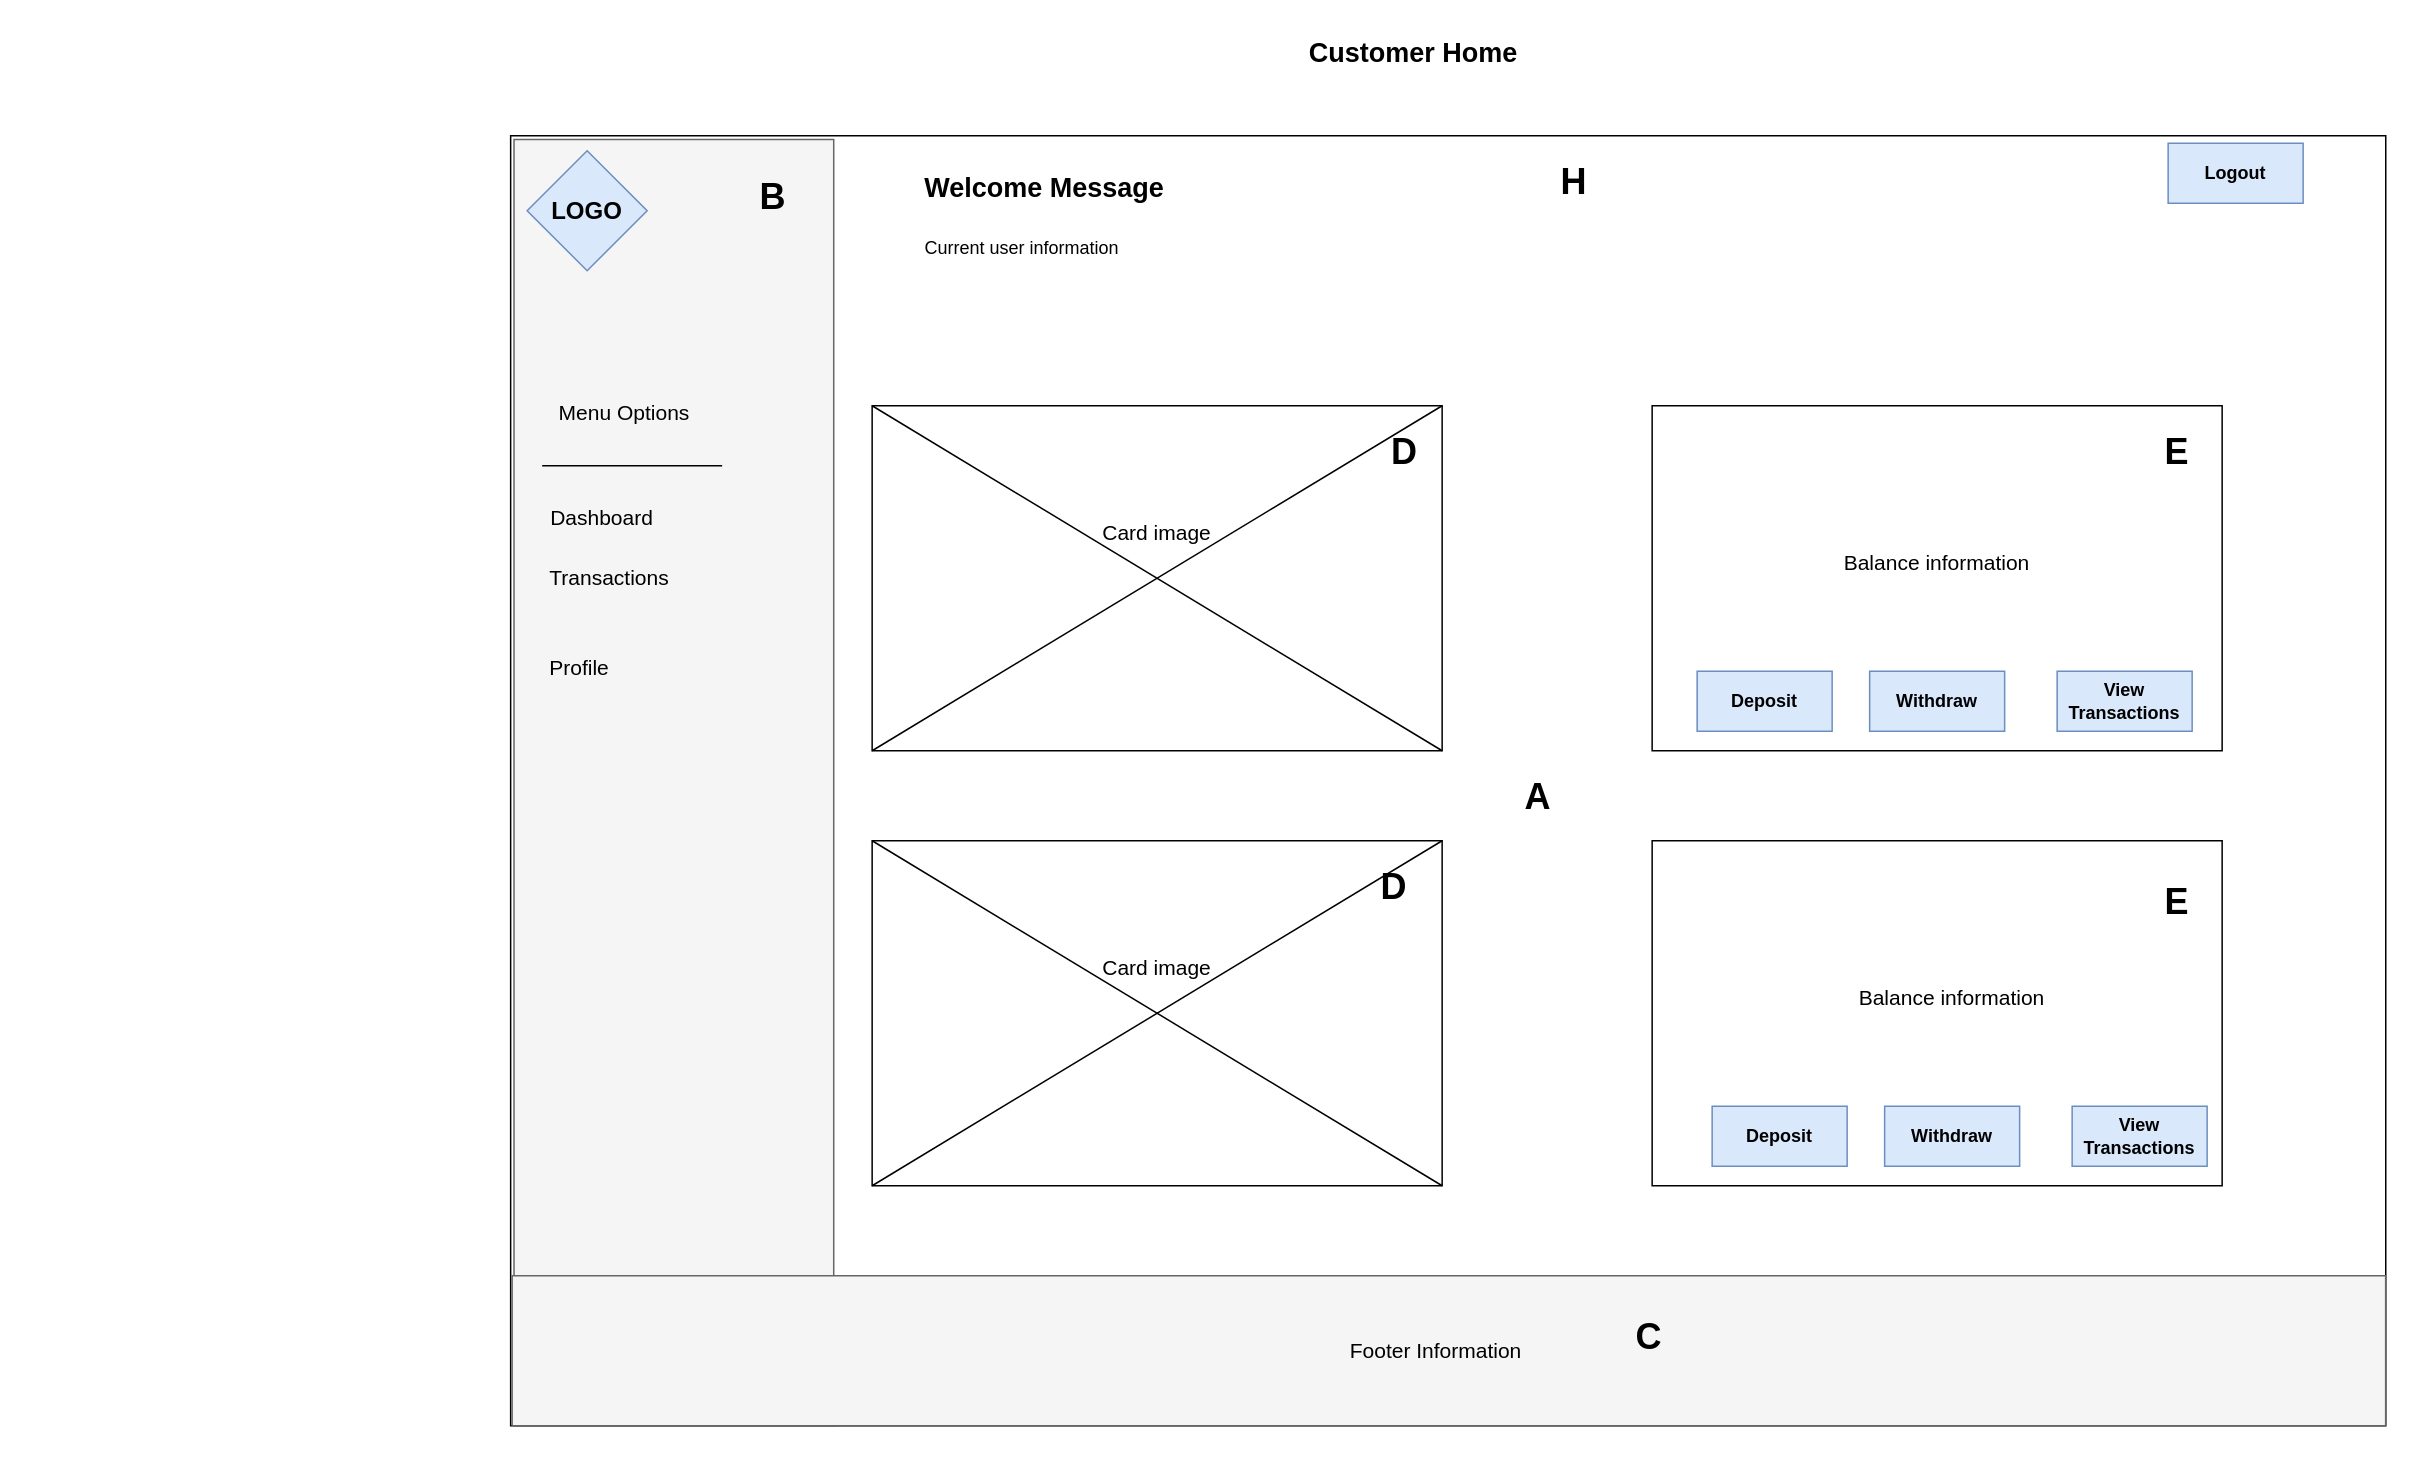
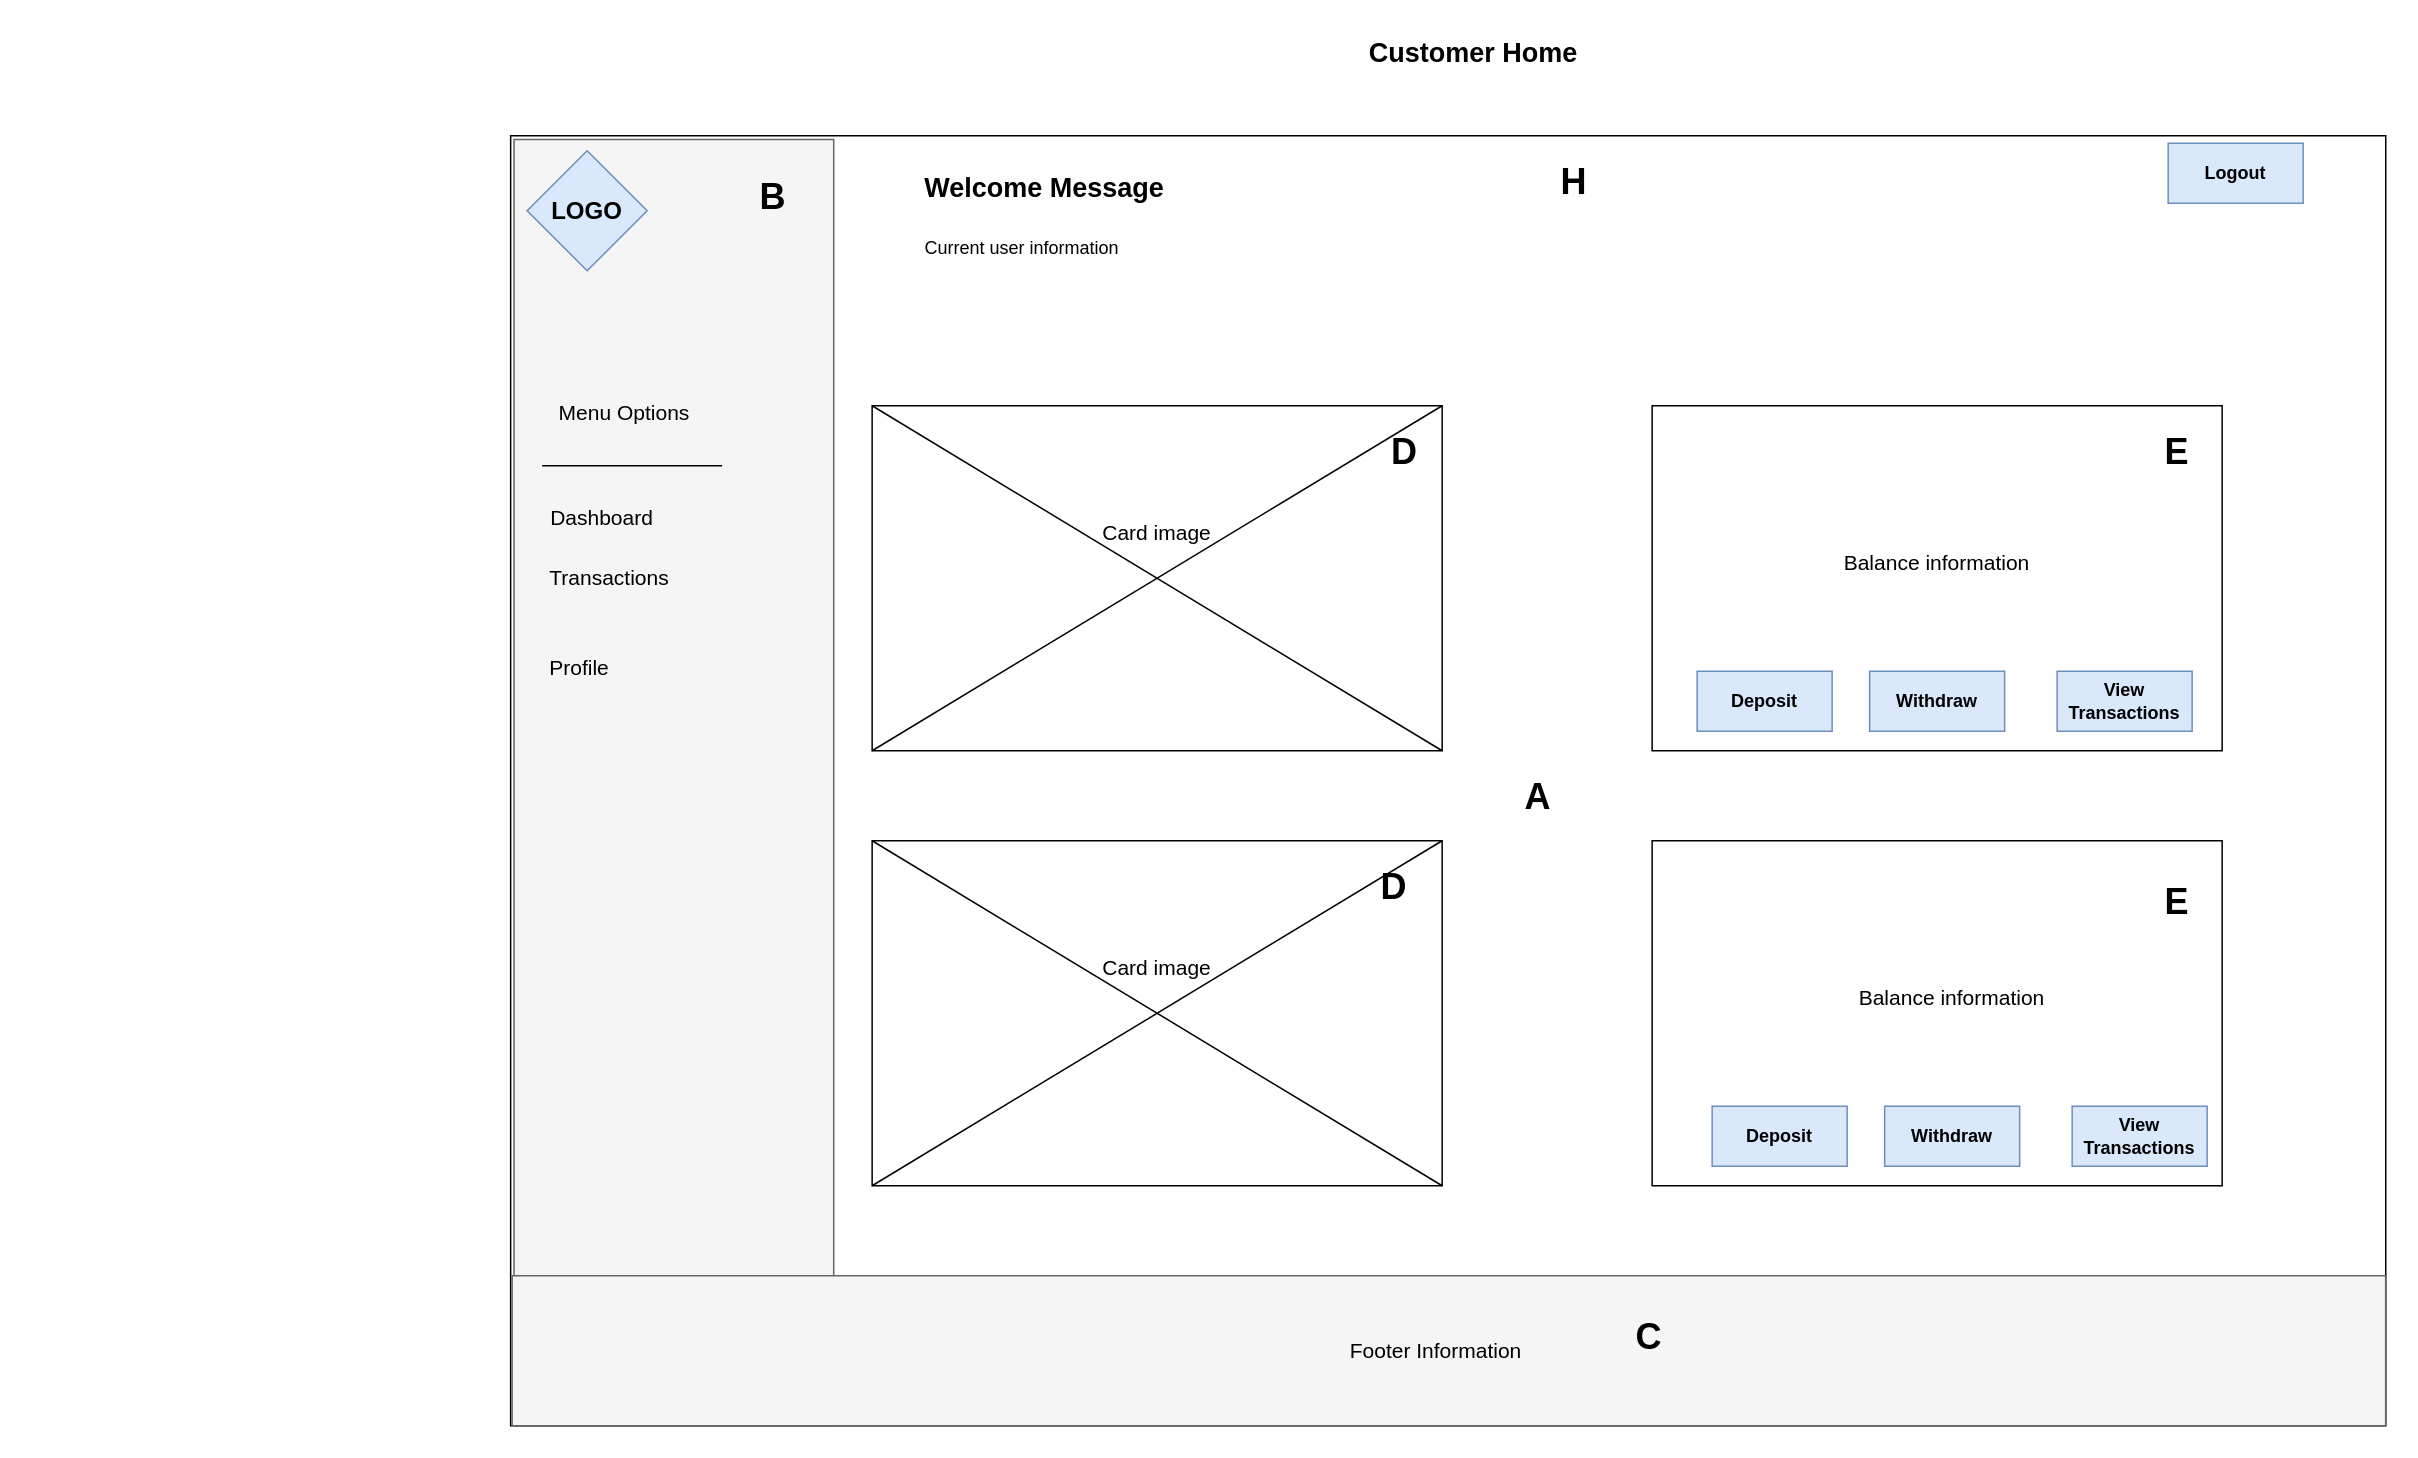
(1414, 53) -> (1474, 53)
